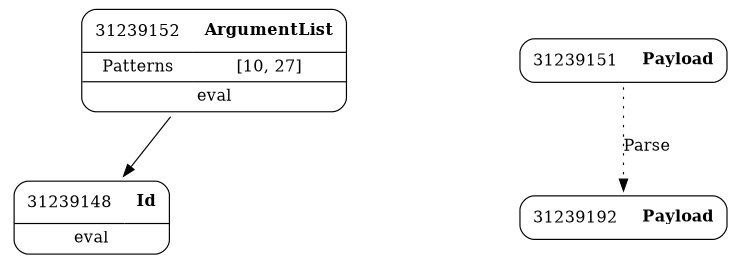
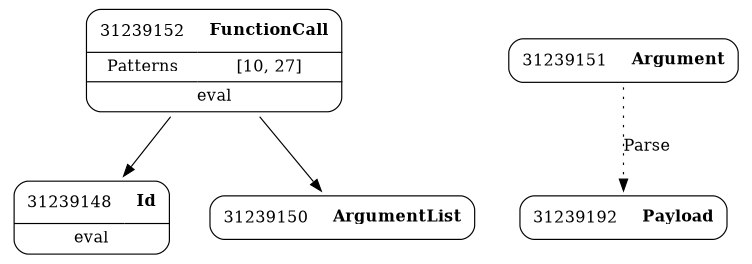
(269, 30) -> (269, 30)
(678, 59) -> (679, 59)
none -> (342, 218)
